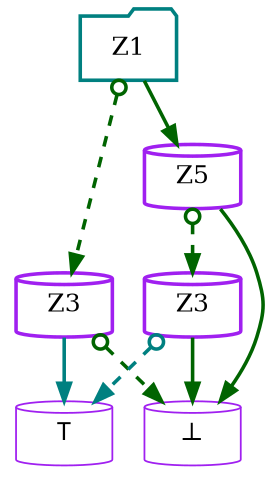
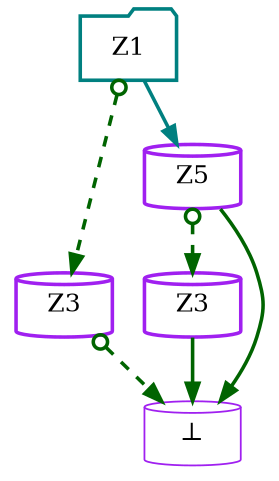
(156, 104) -> (156, 104)
(64, 433) -> none
